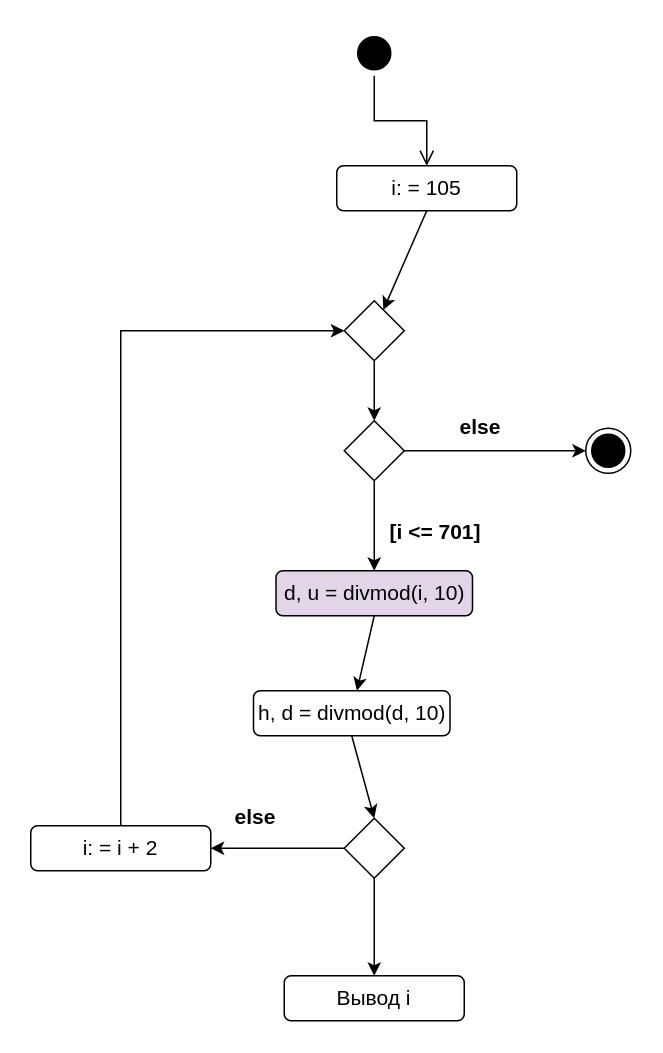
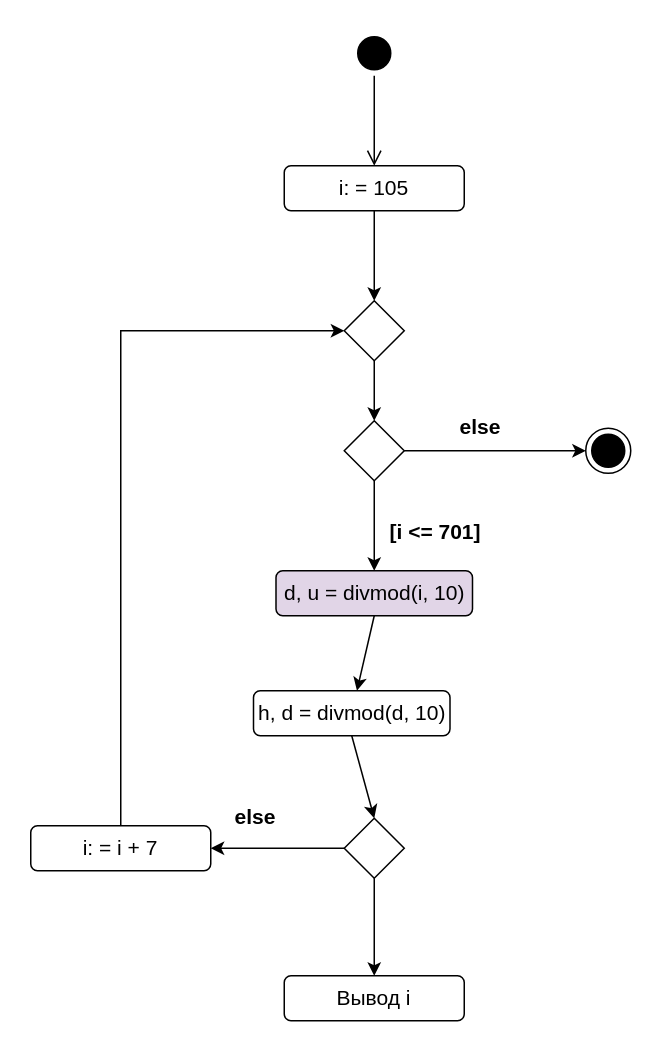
(427, 188) -> (374, 188)
(121, 848) -> (121, 848)
